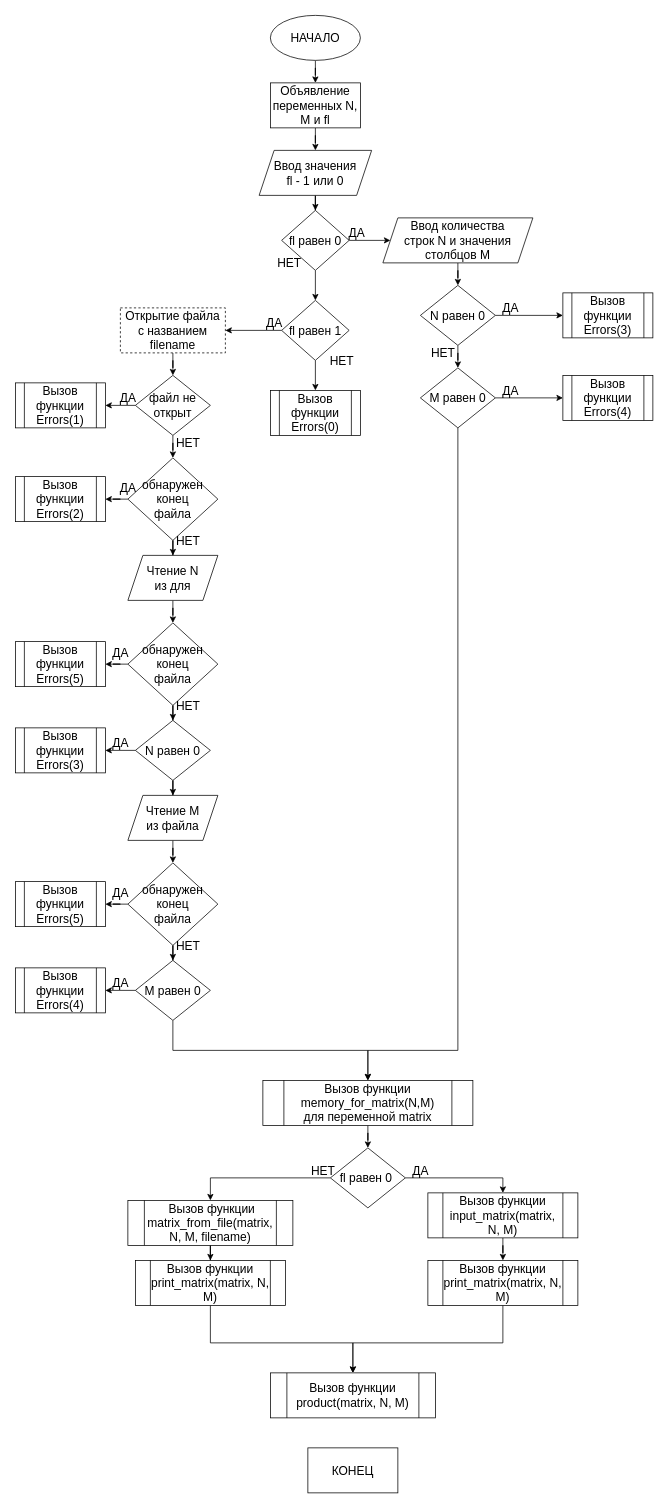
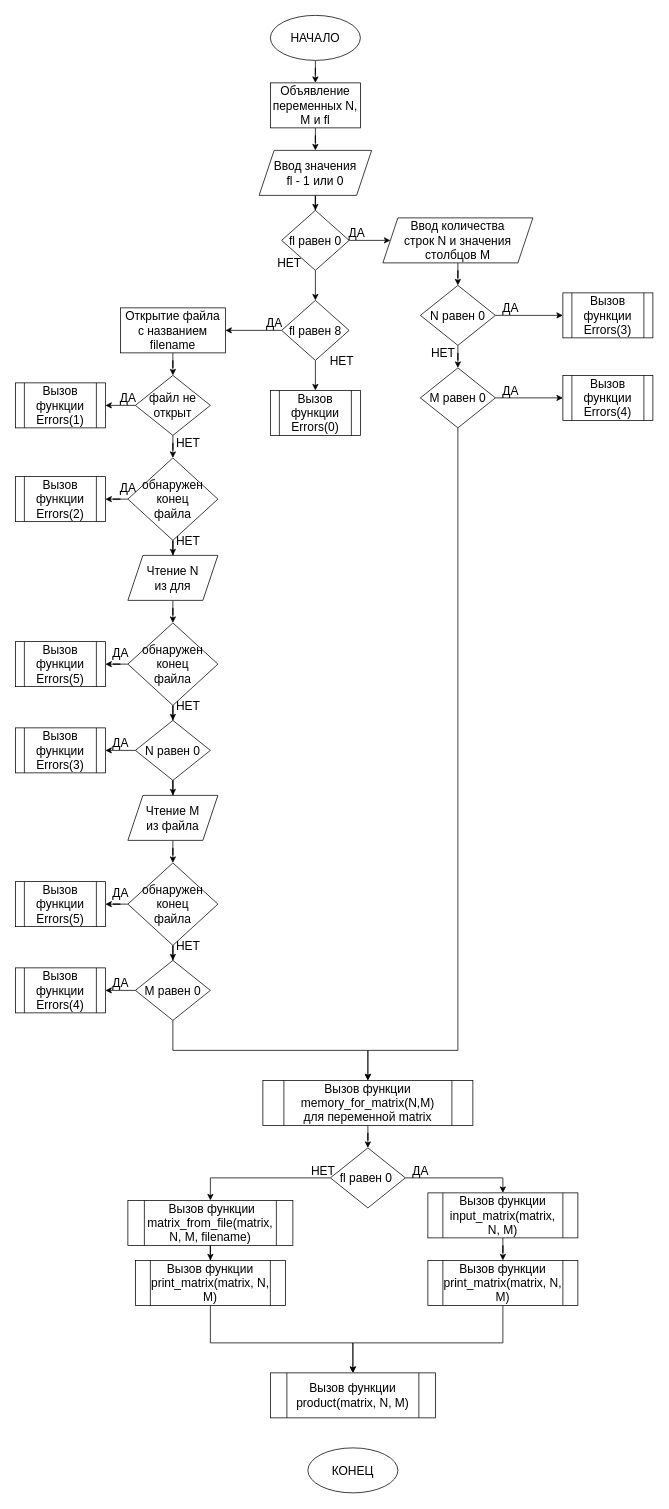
(173, 330) -> (173, 330)
(315, 330) -> (315, 330)
(353, 1470) -> (353, 1470)
